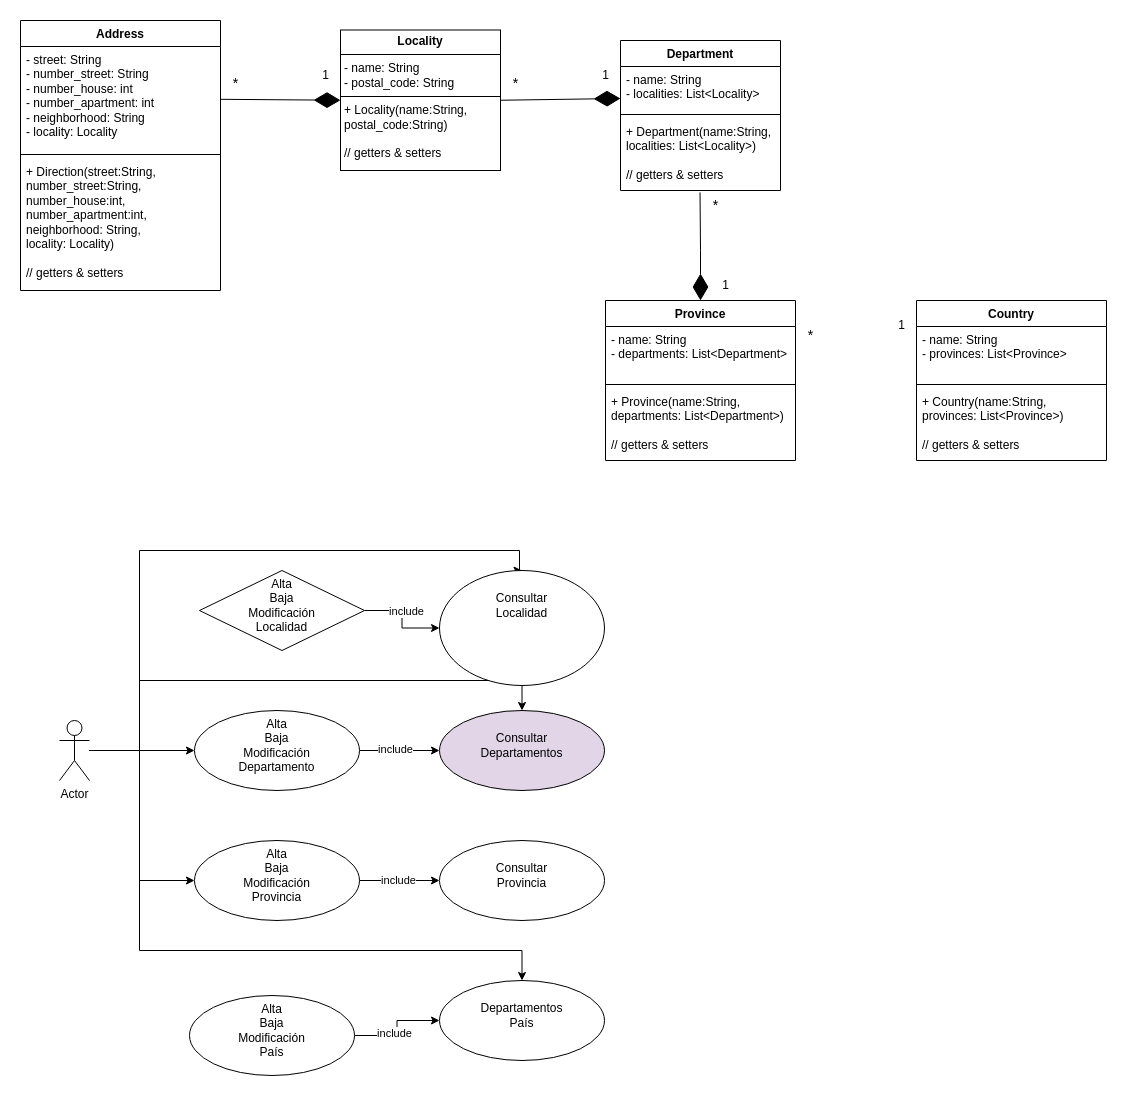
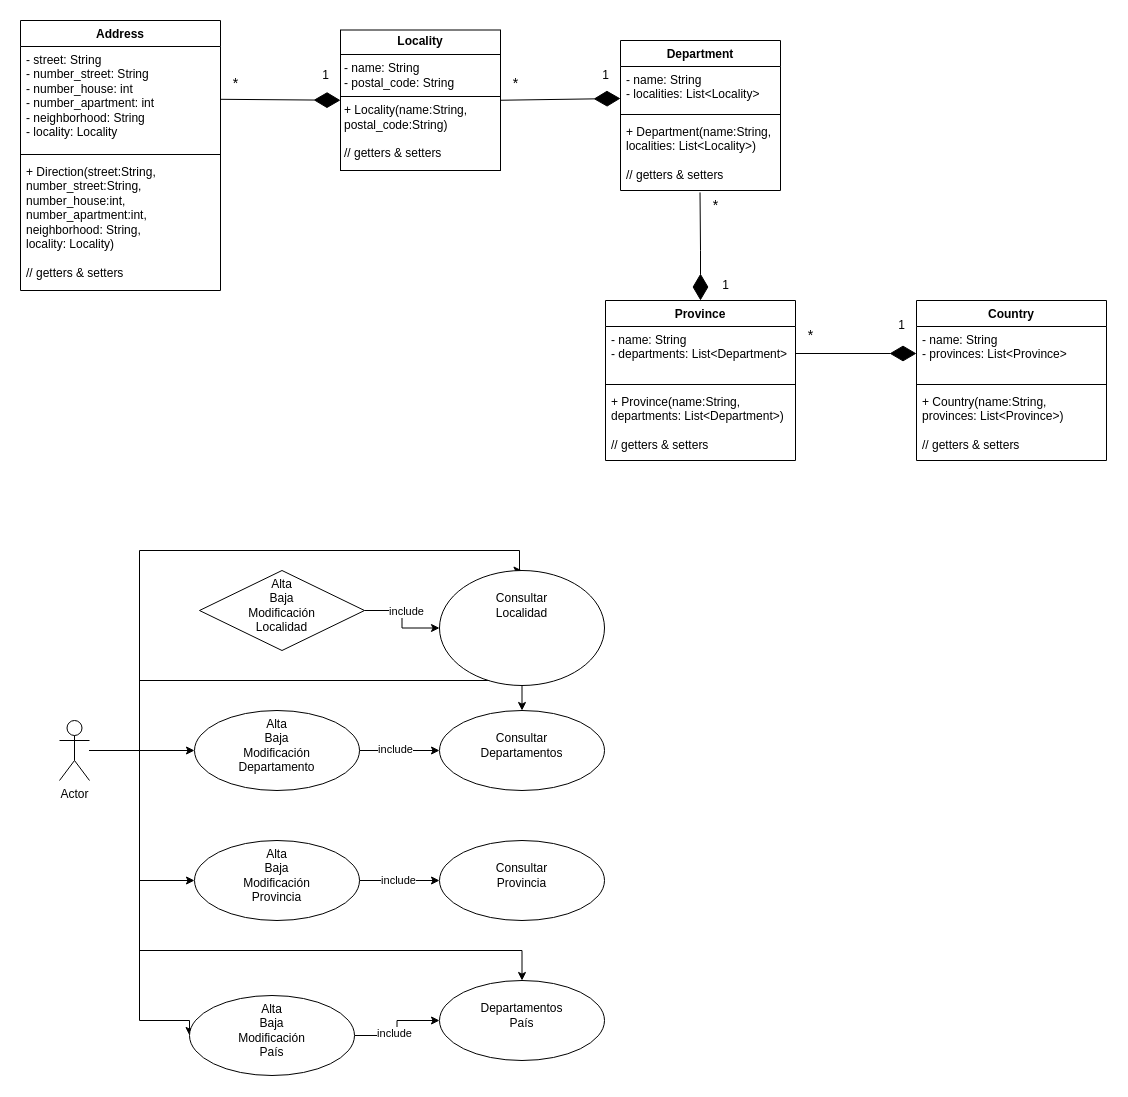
none -> (844, 354)
(522, 751) -> (522, 751)
none -> (140, 1015)
